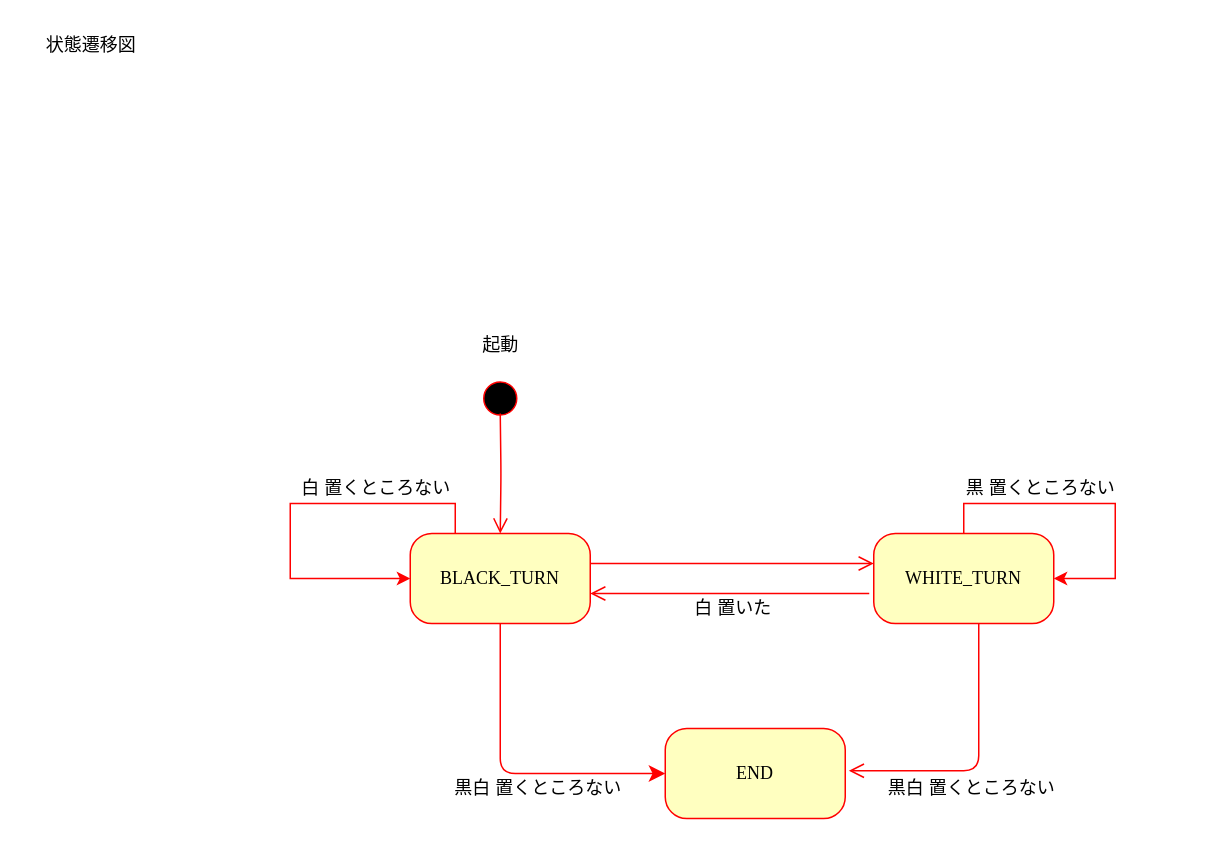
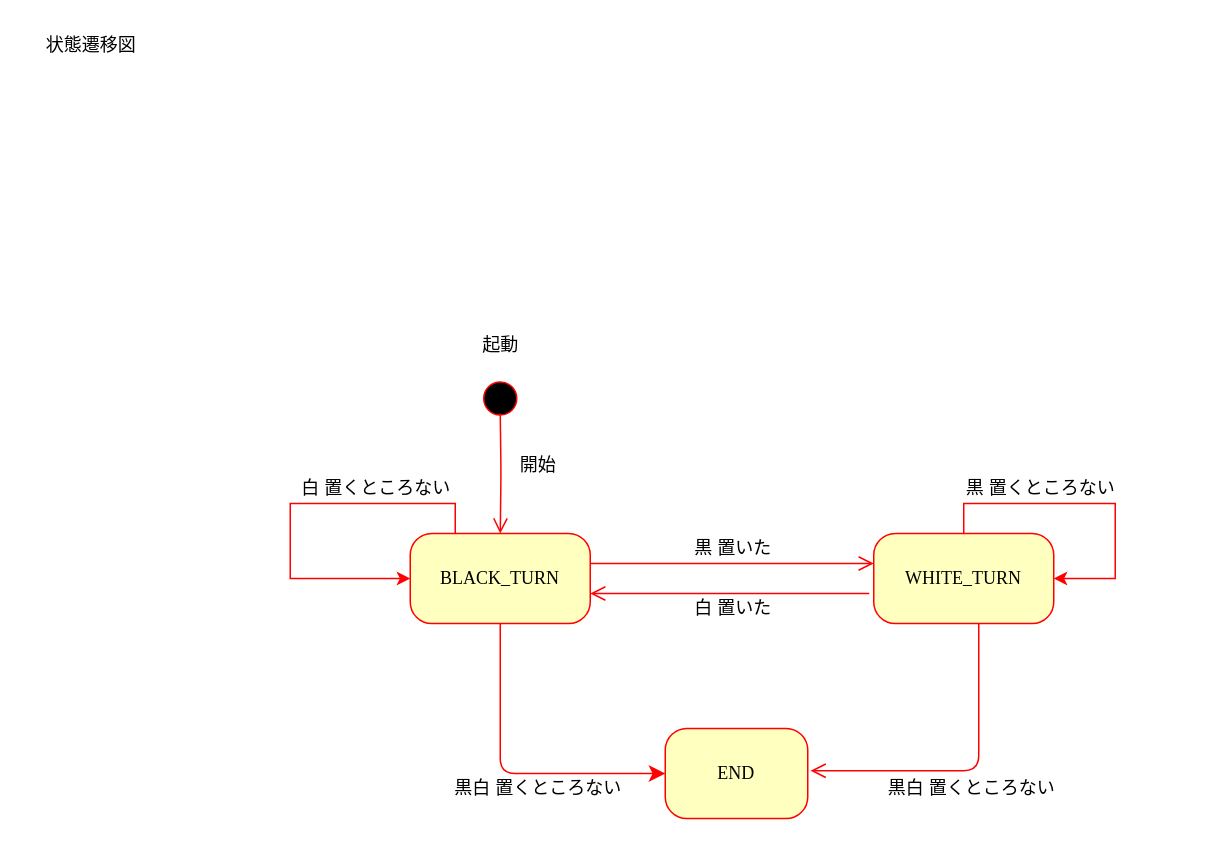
none -> (538, 466)
none -> (733, 548)
(755, 773) -> (737, 773)
